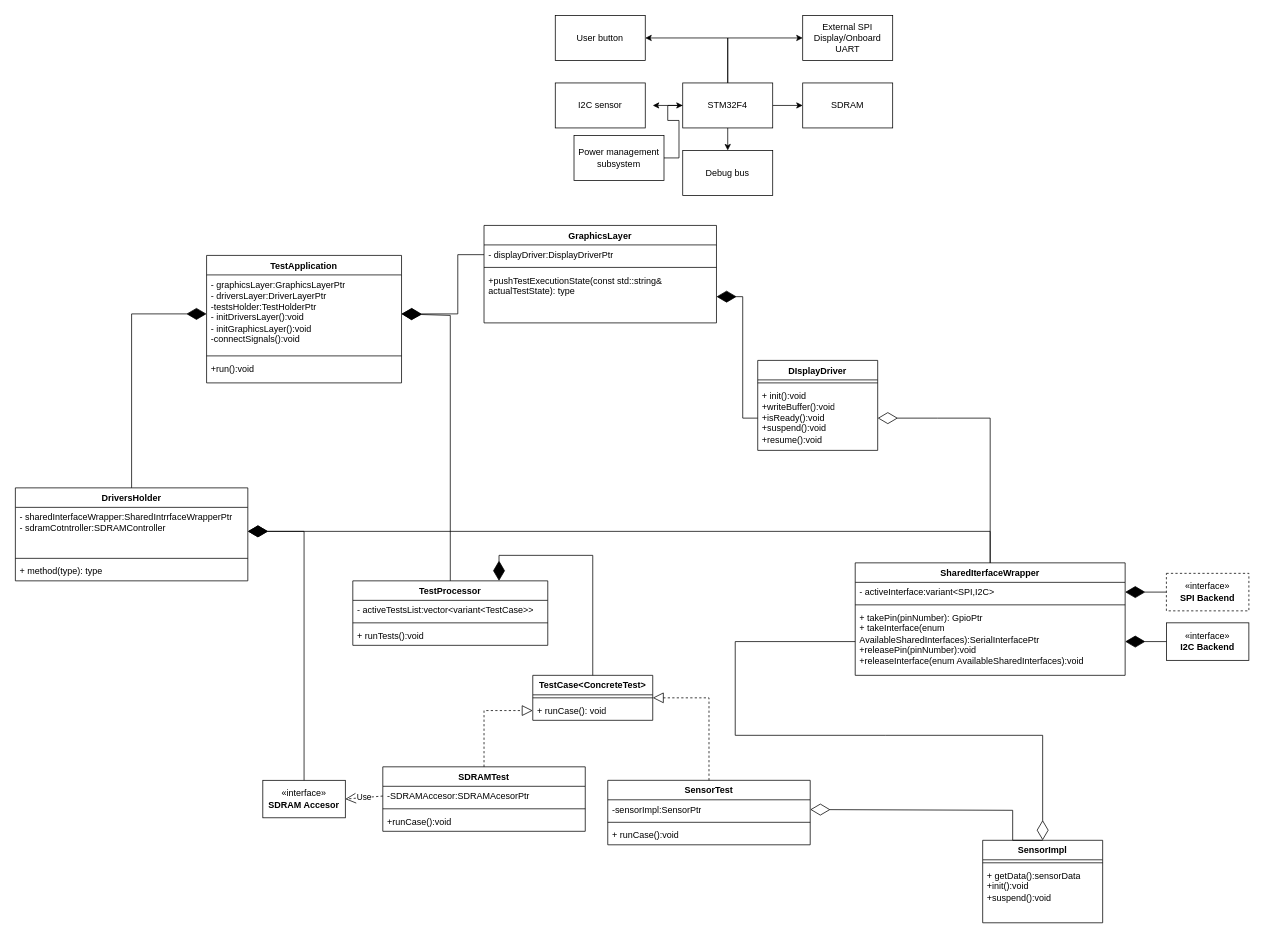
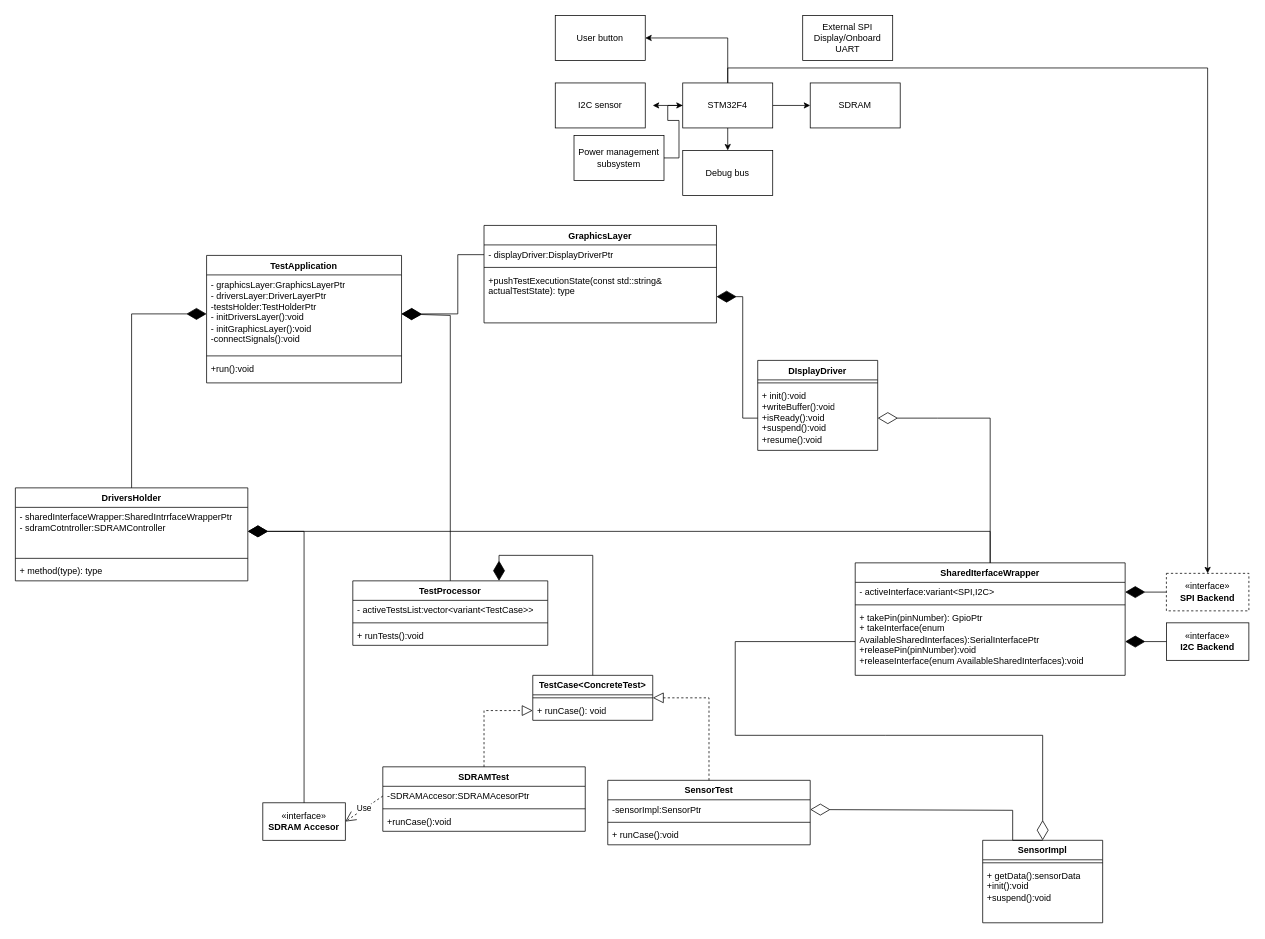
(796, 38) -> (1208, 316)
(848, 105) -> (855, 105)
(304, 799) -> (304, 822)
